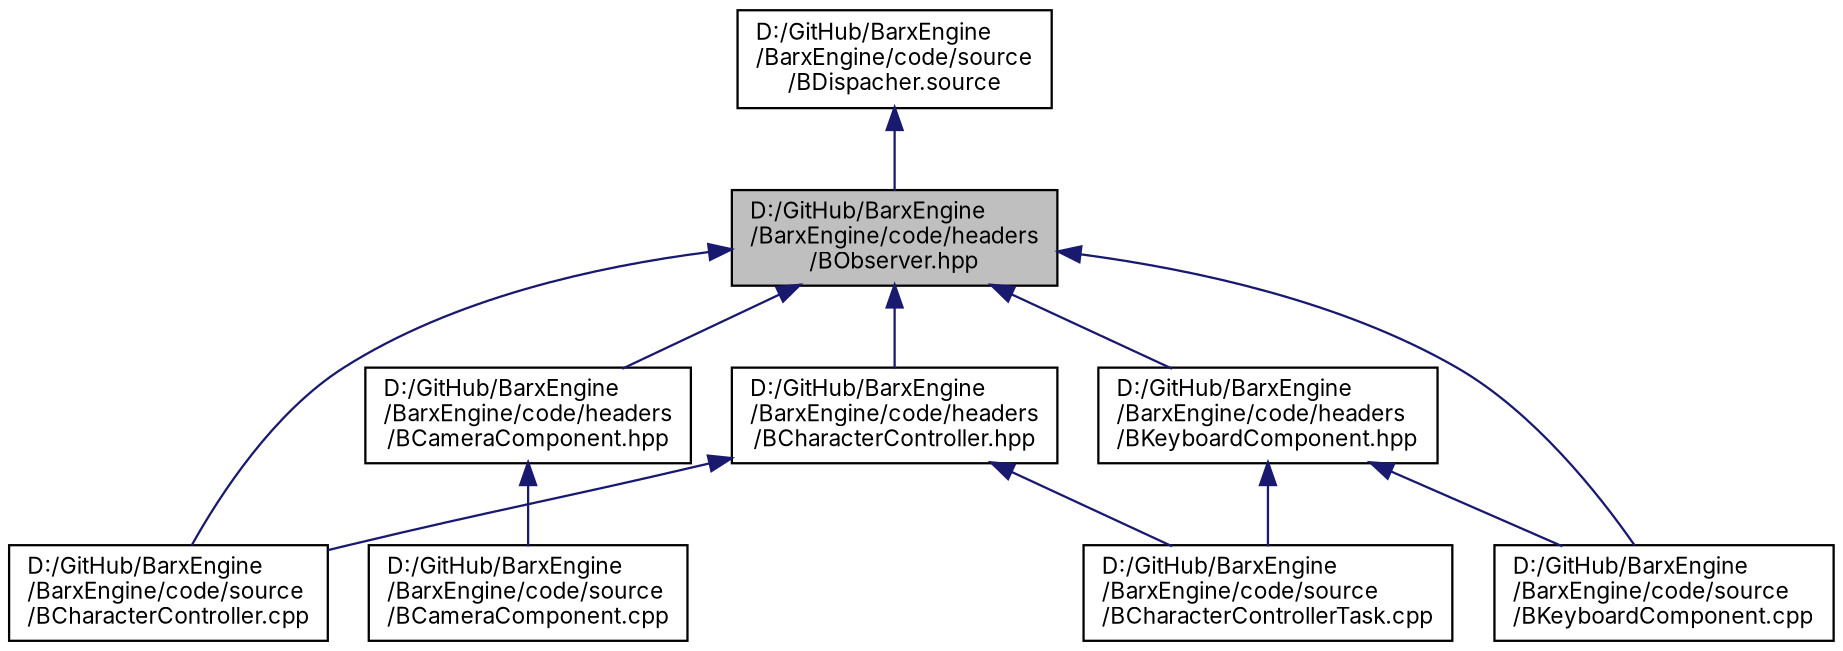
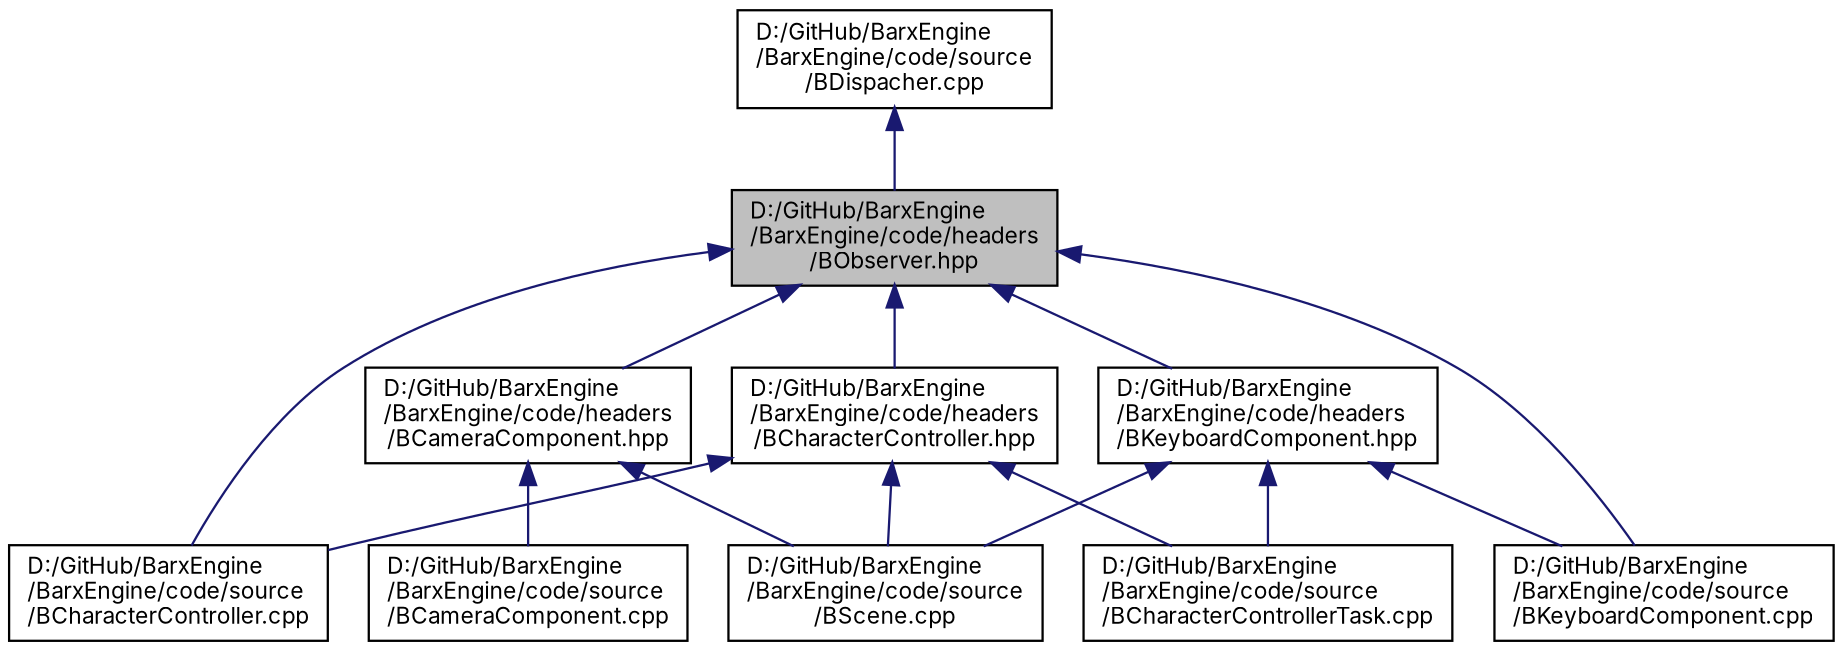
(895, 59) -> (895, 59)
none -> (886, 593)
